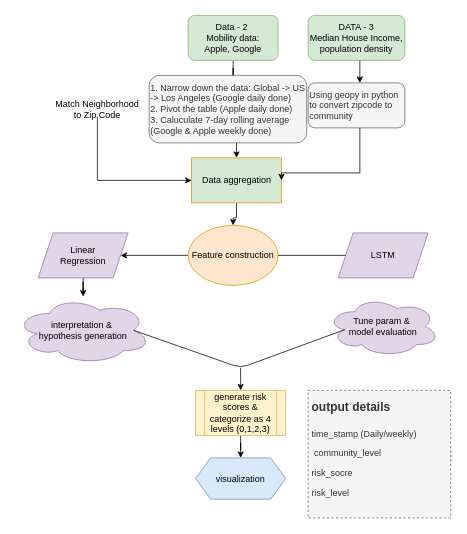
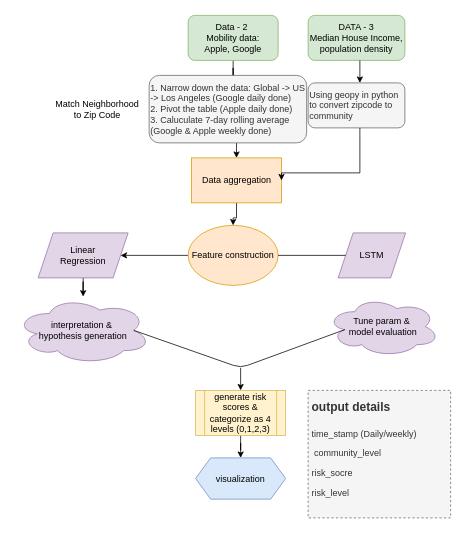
(110, 180) -> none
(236, 180) -> (236, 180)
(383, 255) -> (372, 255)
